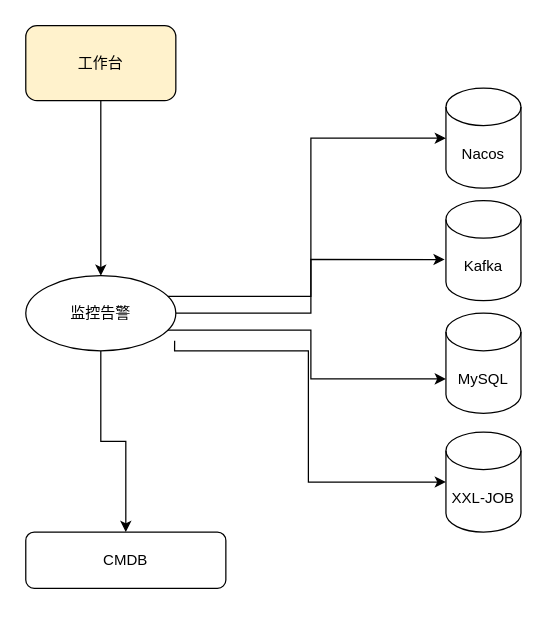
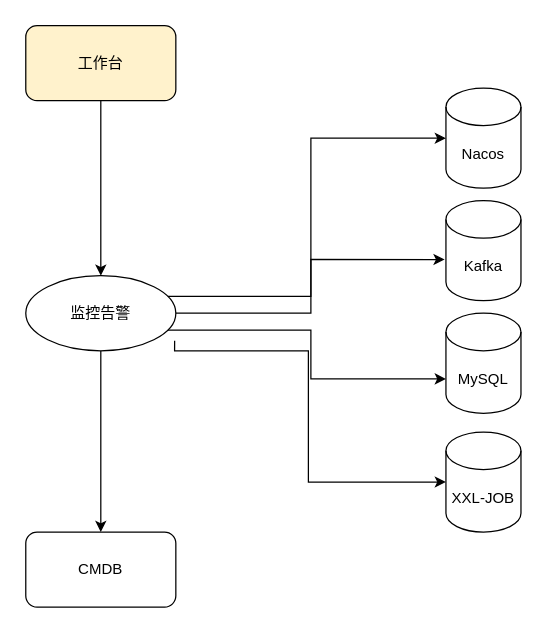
(126, 560) -> (101, 569)
